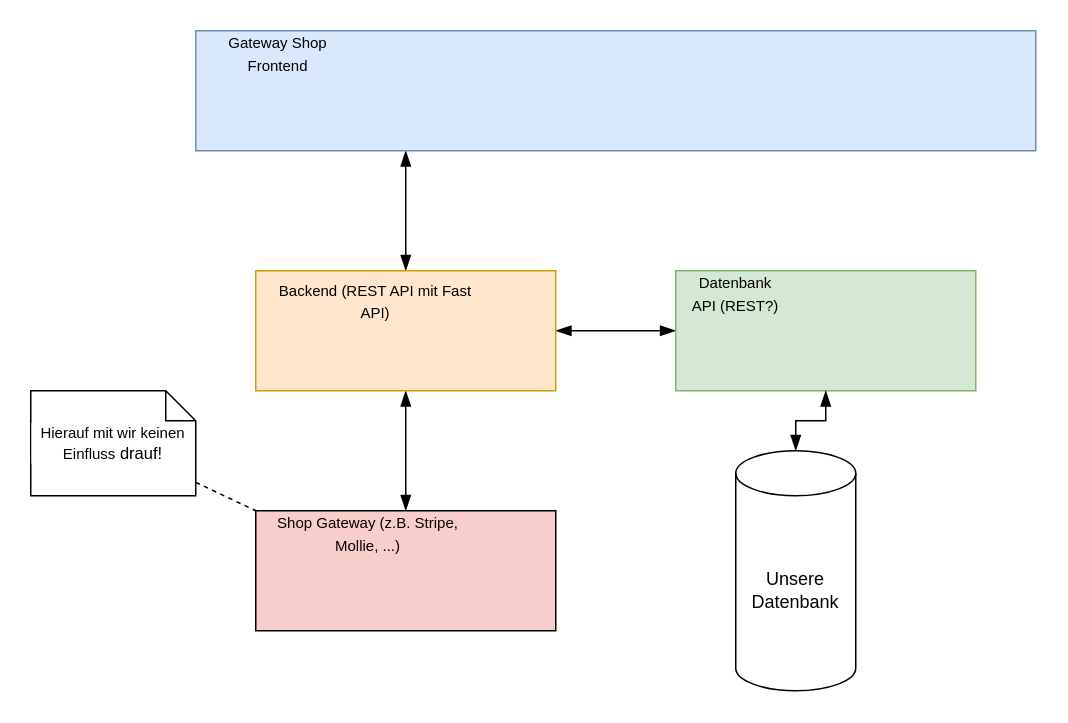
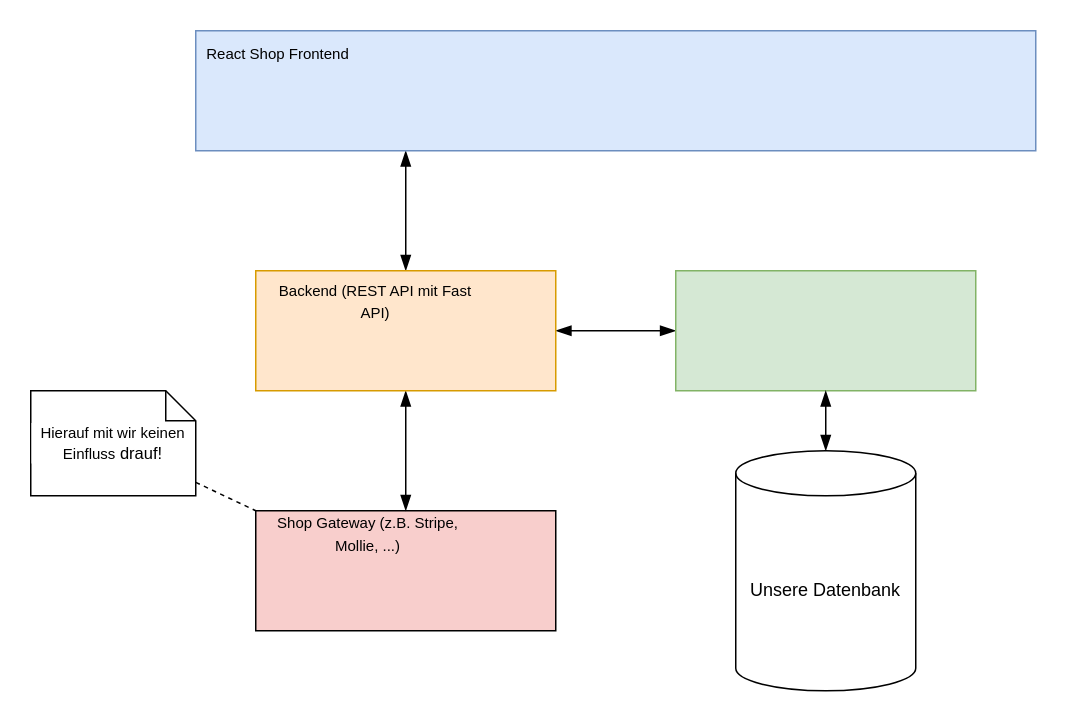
(278, 53) -> (278, 53)
(736, 293) -> none
(796, 571) -> (826, 571)
